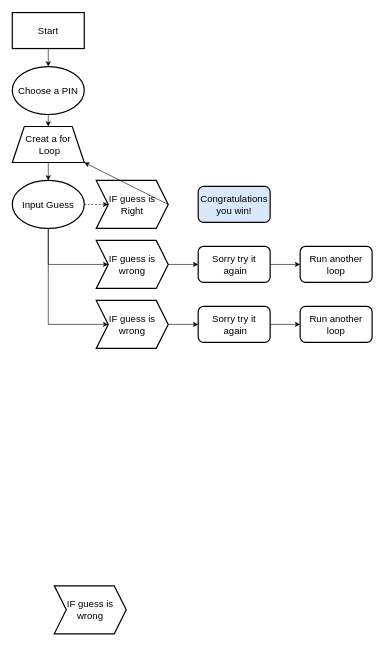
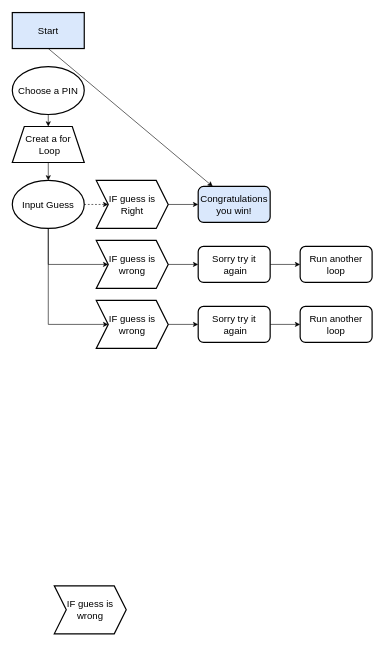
(48, 30) -> (48, 30)
(48, 50) -> (129, 116)
(128, 184) -> (181, 204)
